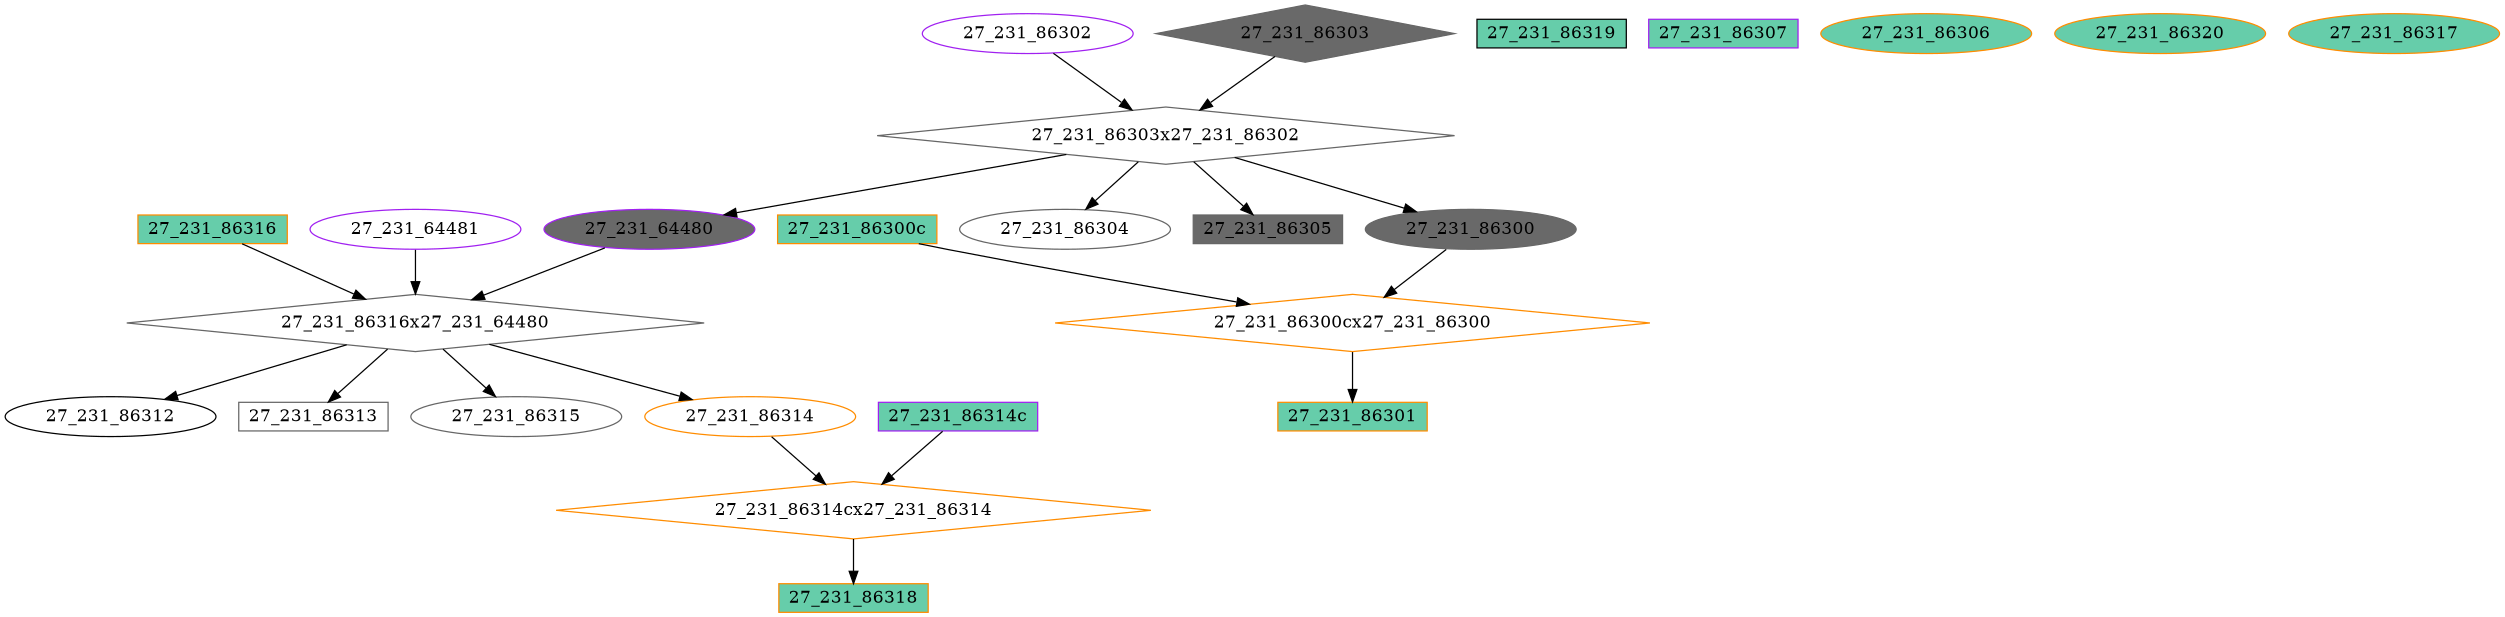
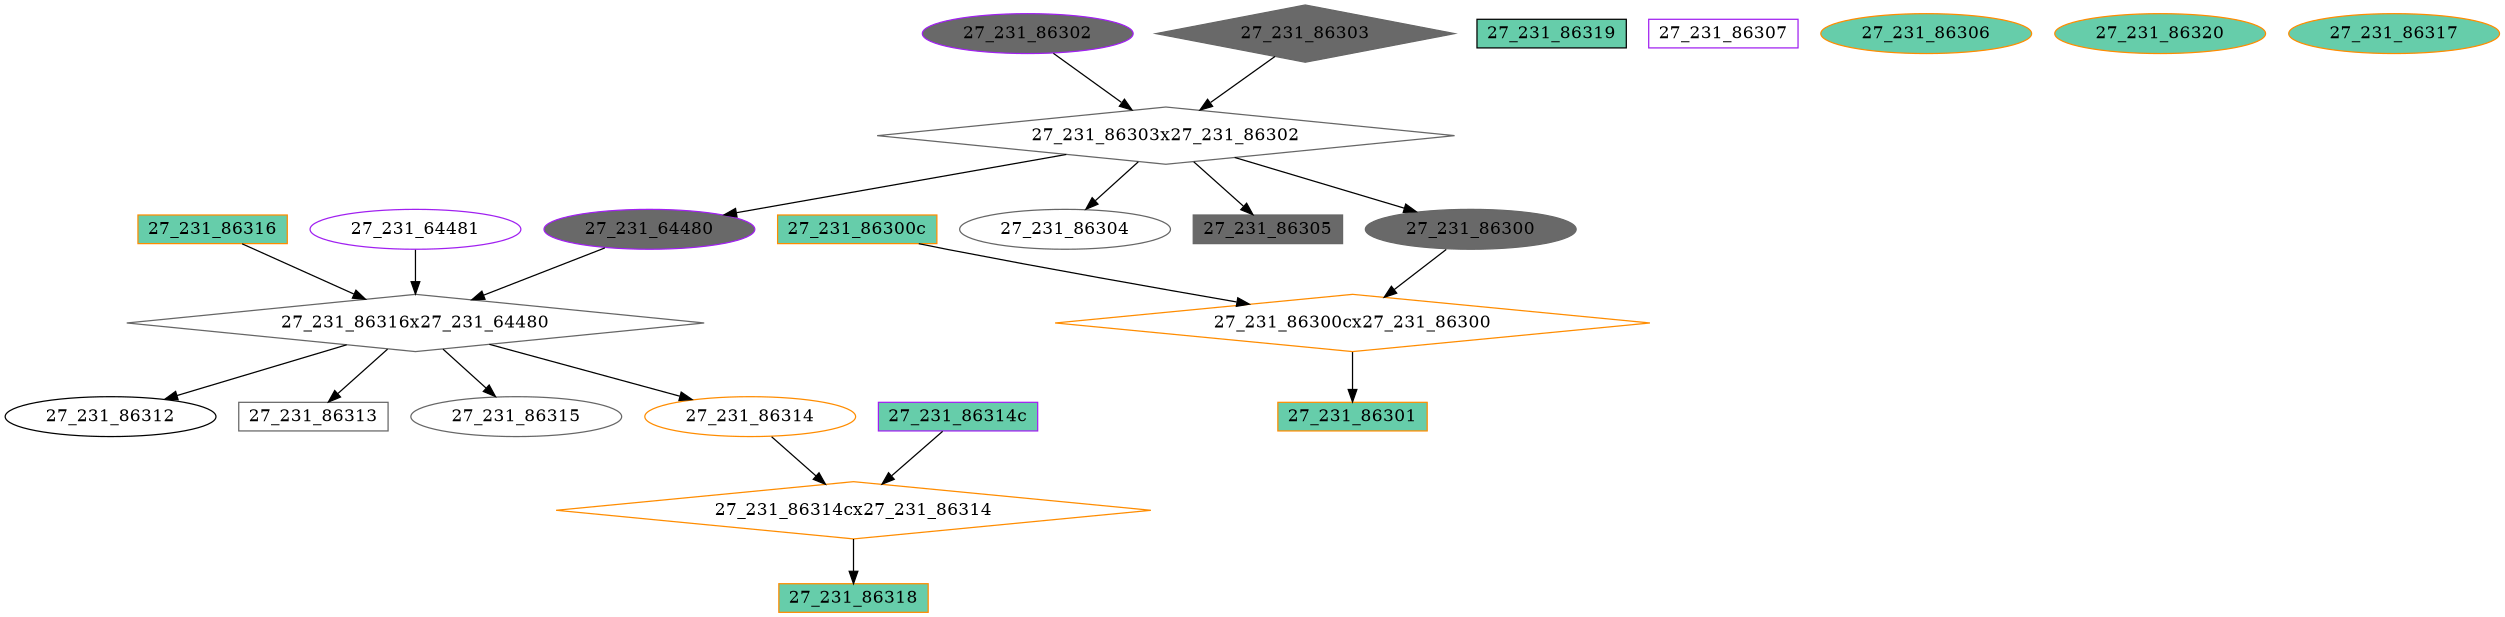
(1028, 34) -> (1028, 34)
(1723, 34) -> (1723, 34)
